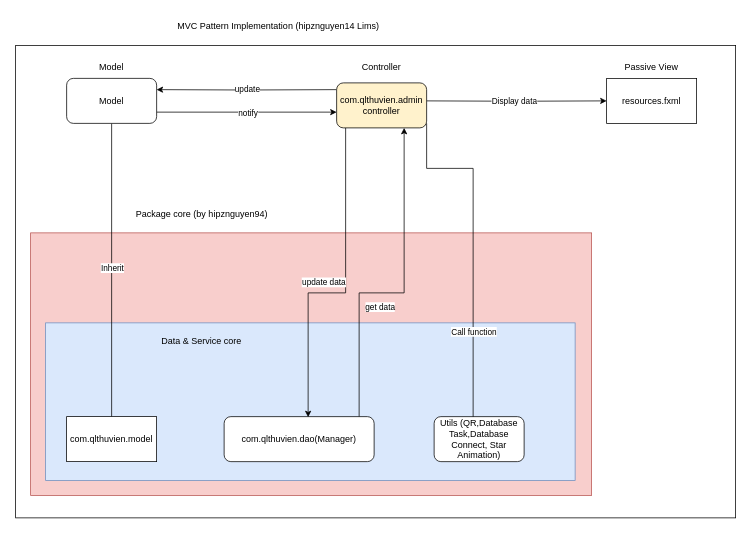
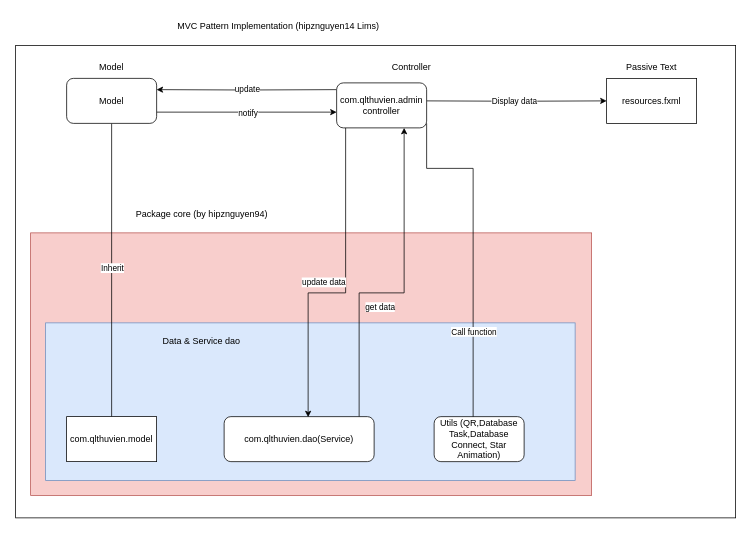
(381, 67) -> (411, 67)
(651, 67) -> (651, 67)
(381, 105) -> (381, 105)
(201, 342) -> (201, 342)
(299, 439) -> (299, 439)
